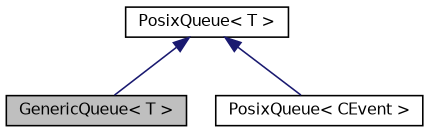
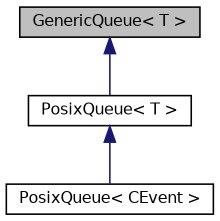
(146, 71) -> (110, 75)
